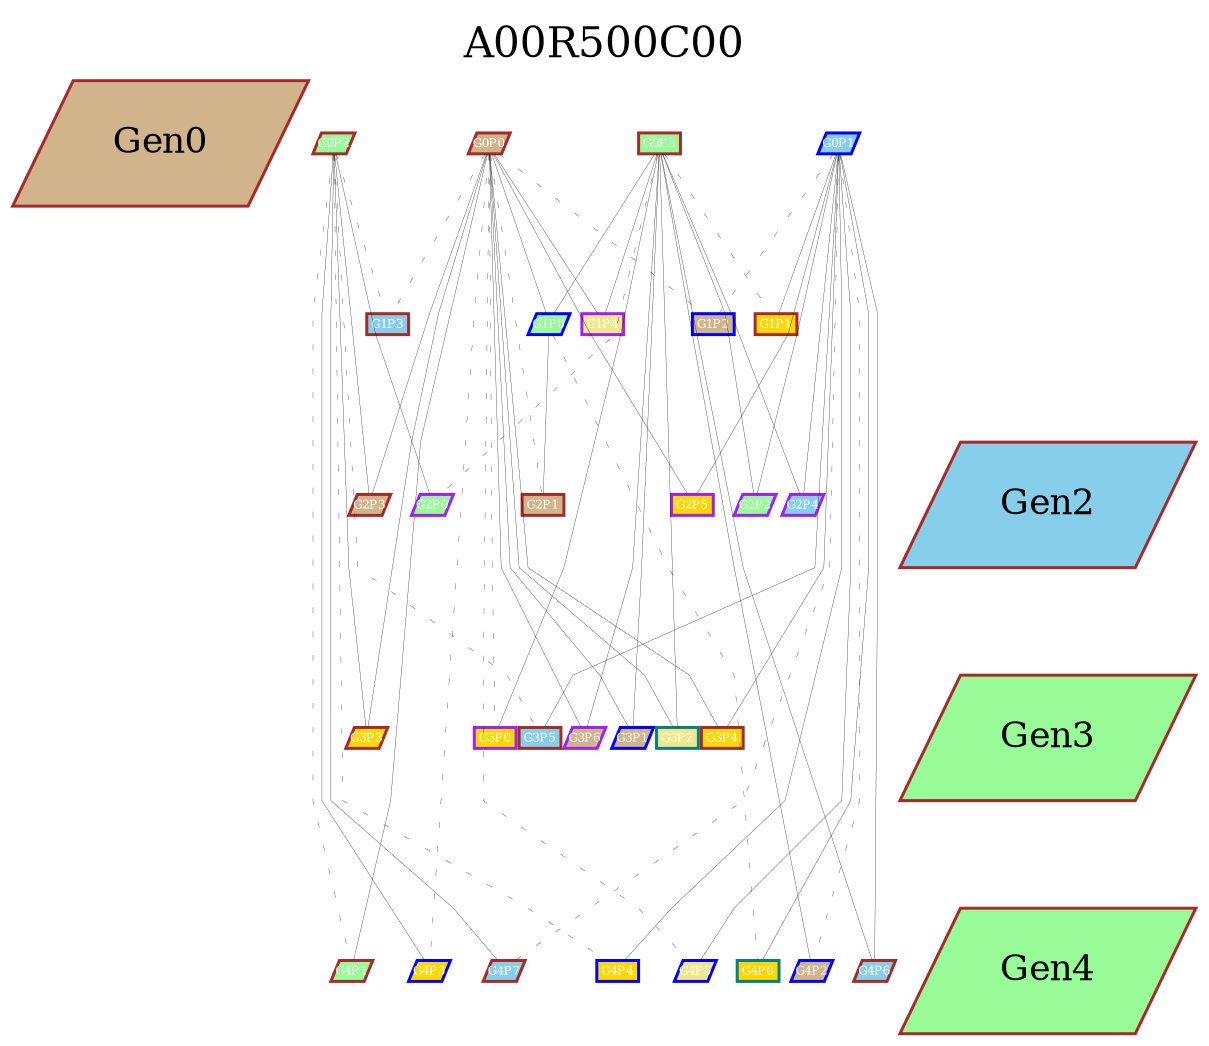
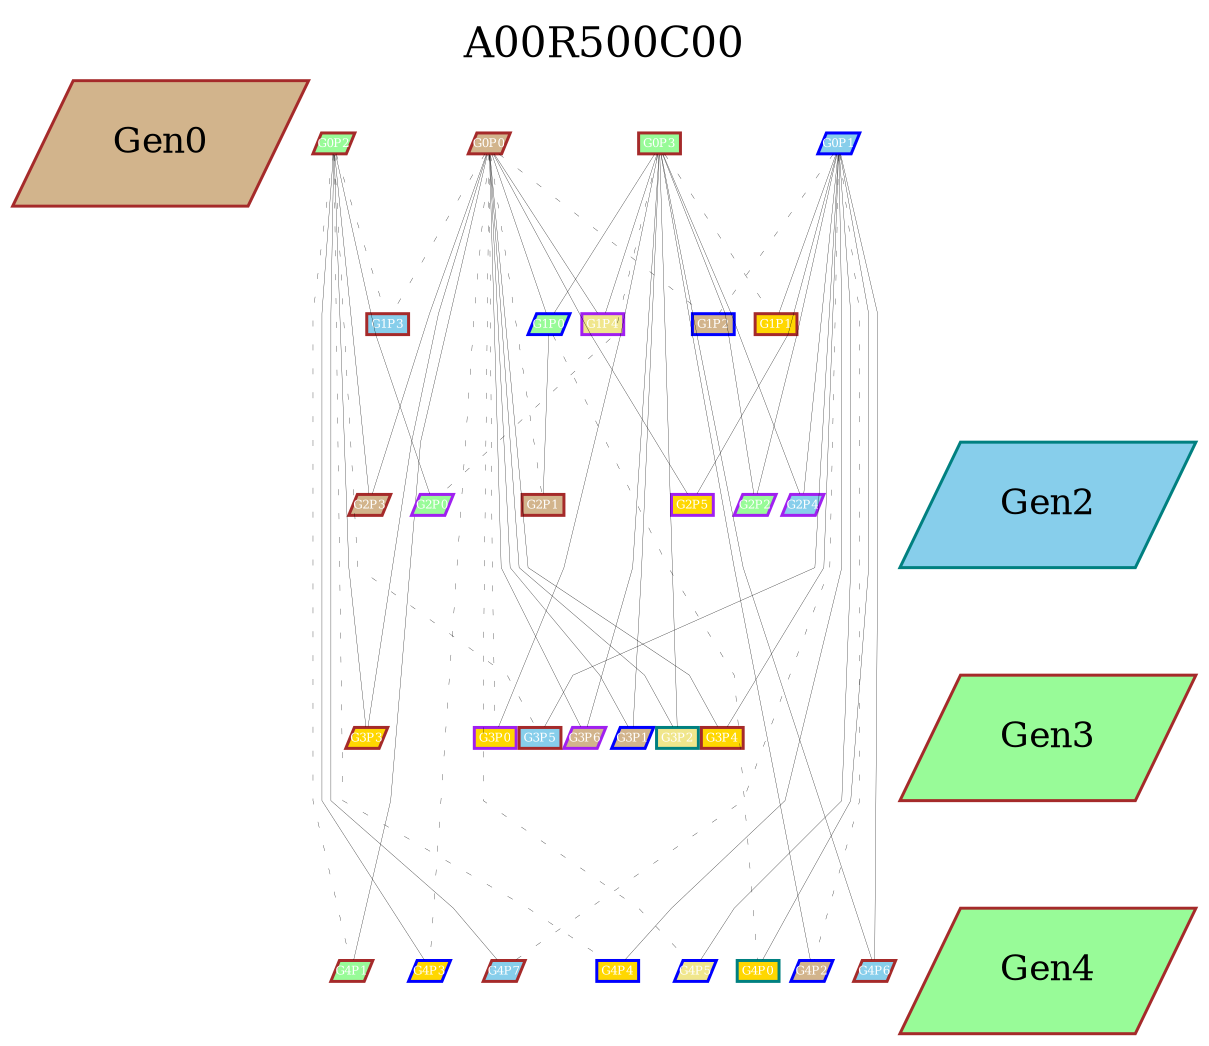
(1048, 505) -> (1048, 505)
